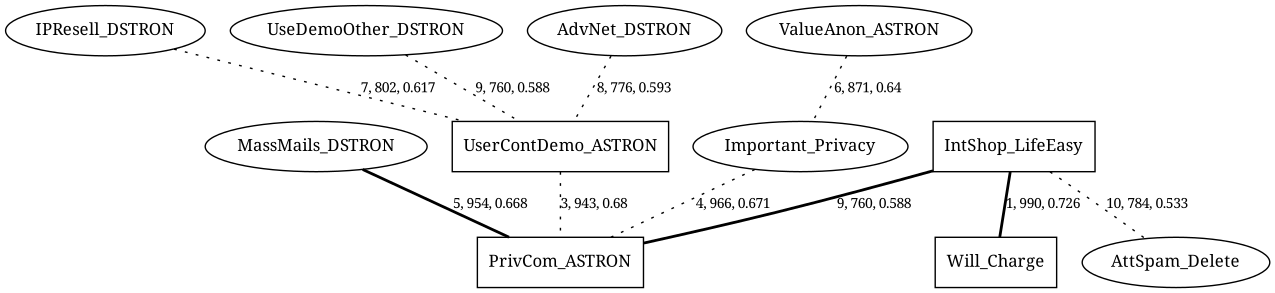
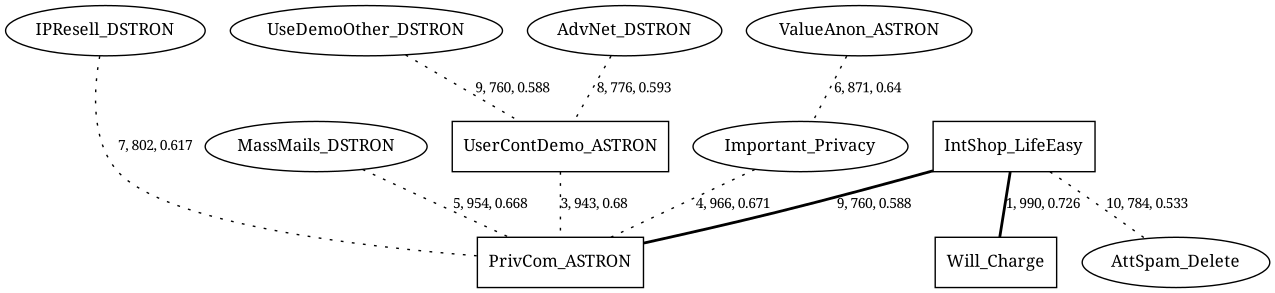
(319, 85) -> (233, 221)
(436, 203) -> (436, 203)
